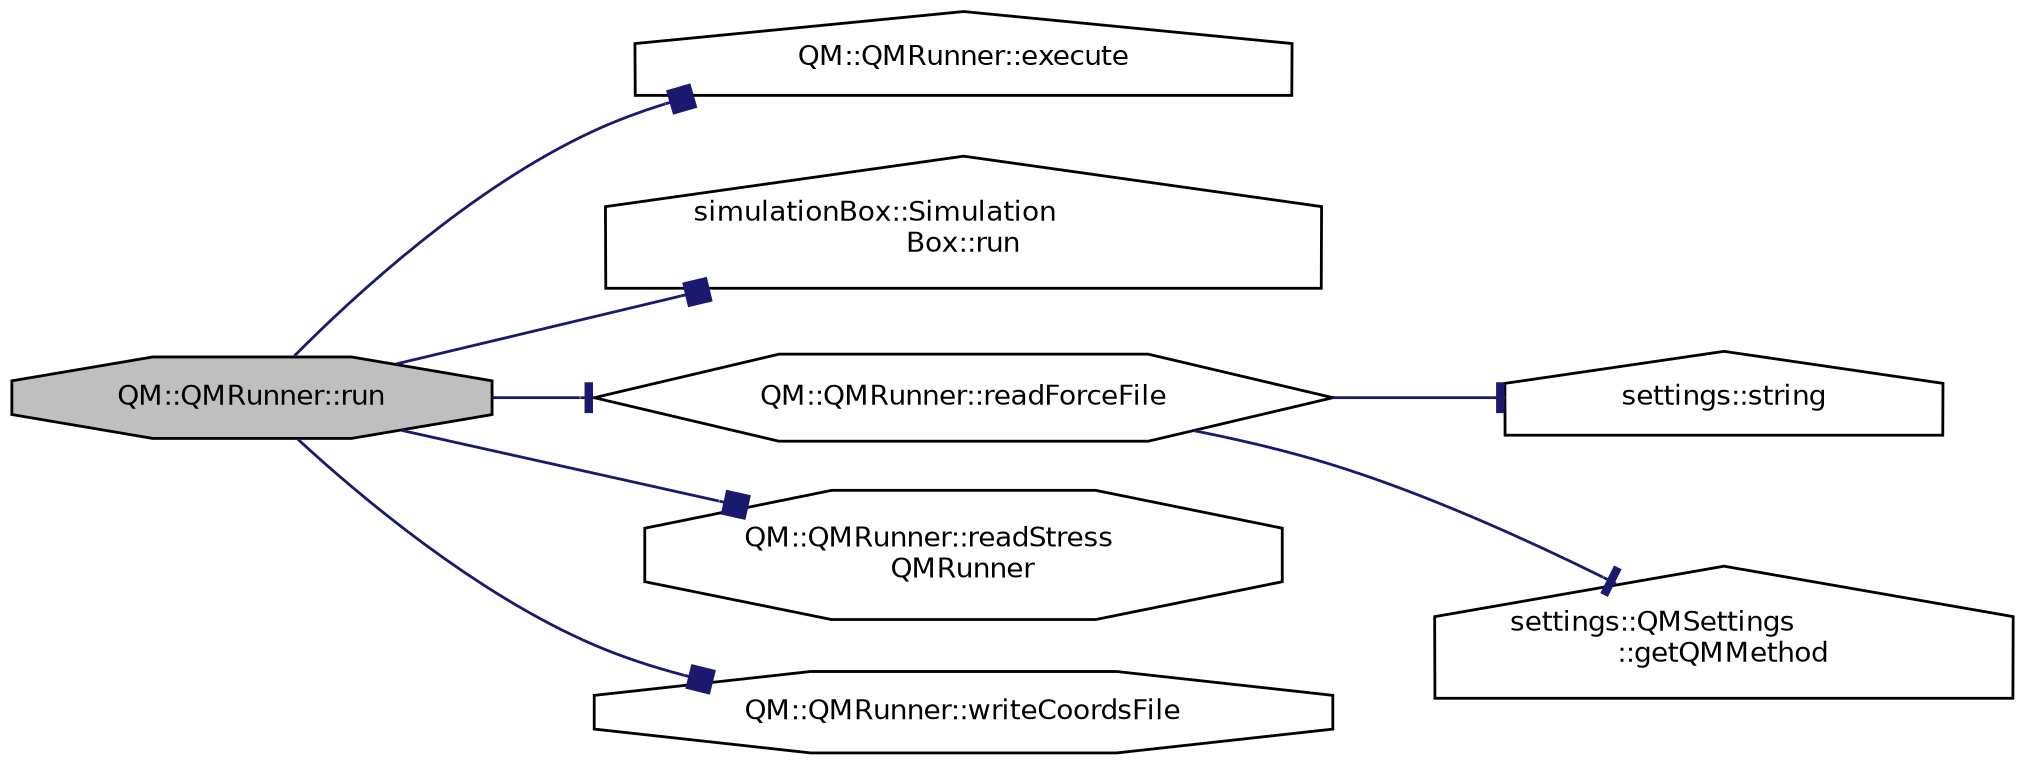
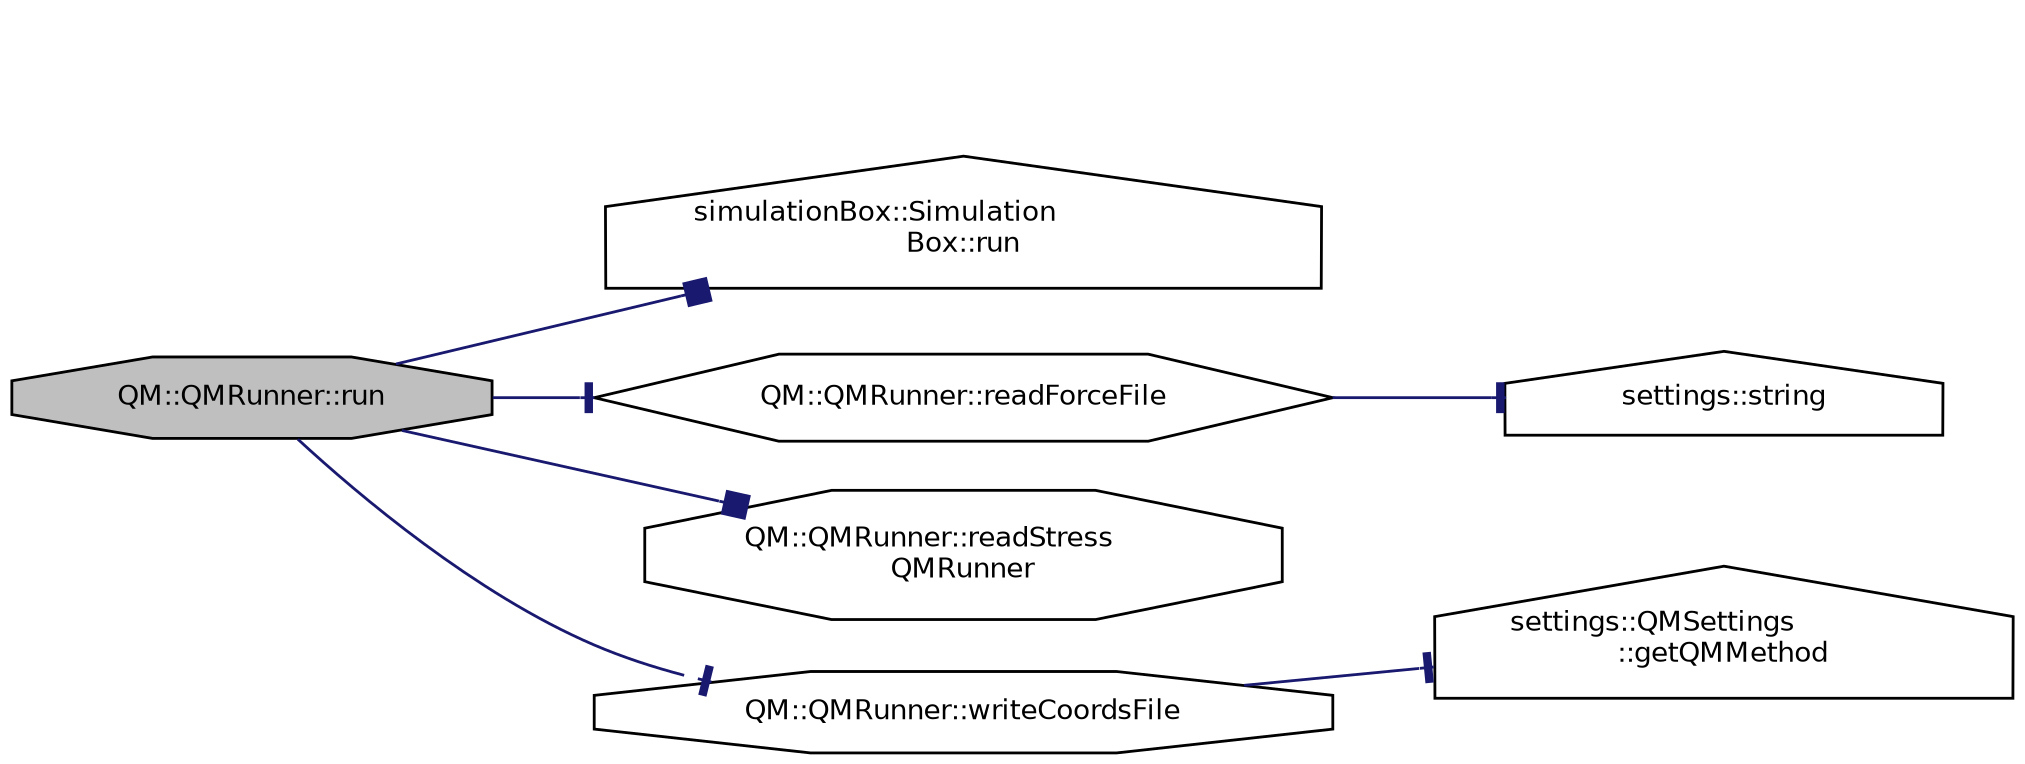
(964, 58) -> none
(1403, 489) -> (1332, 677)
(477, 581) -> (477, 581)
